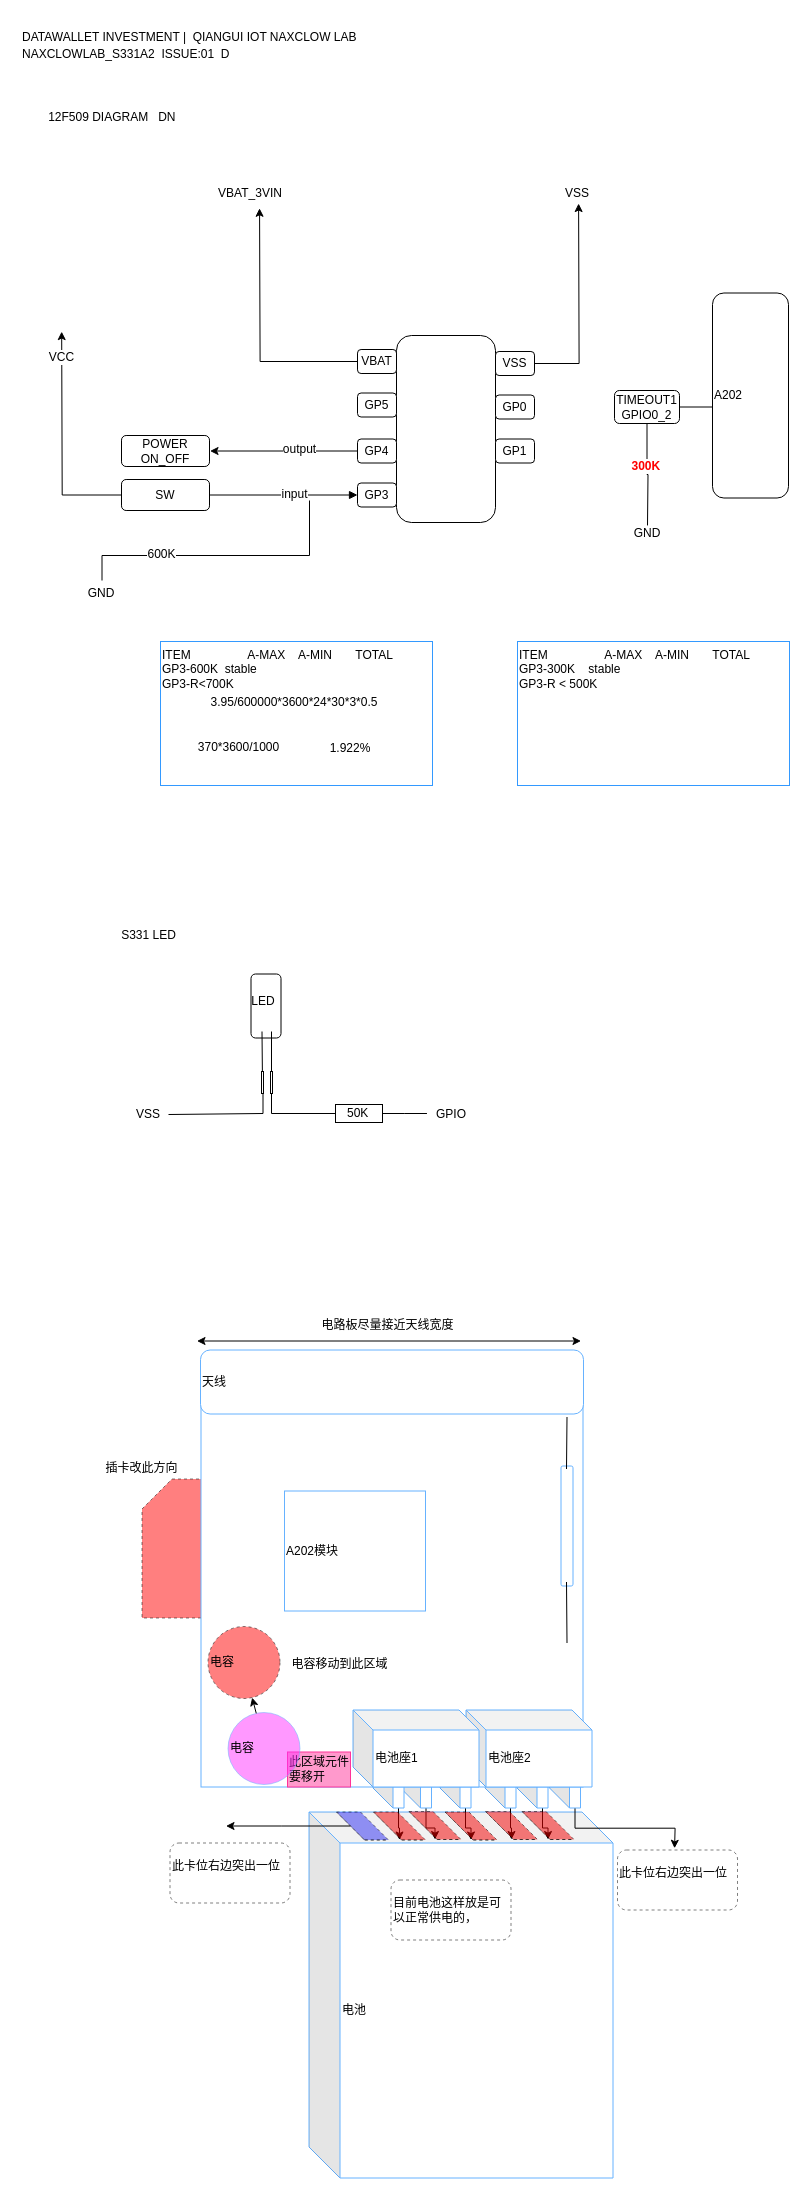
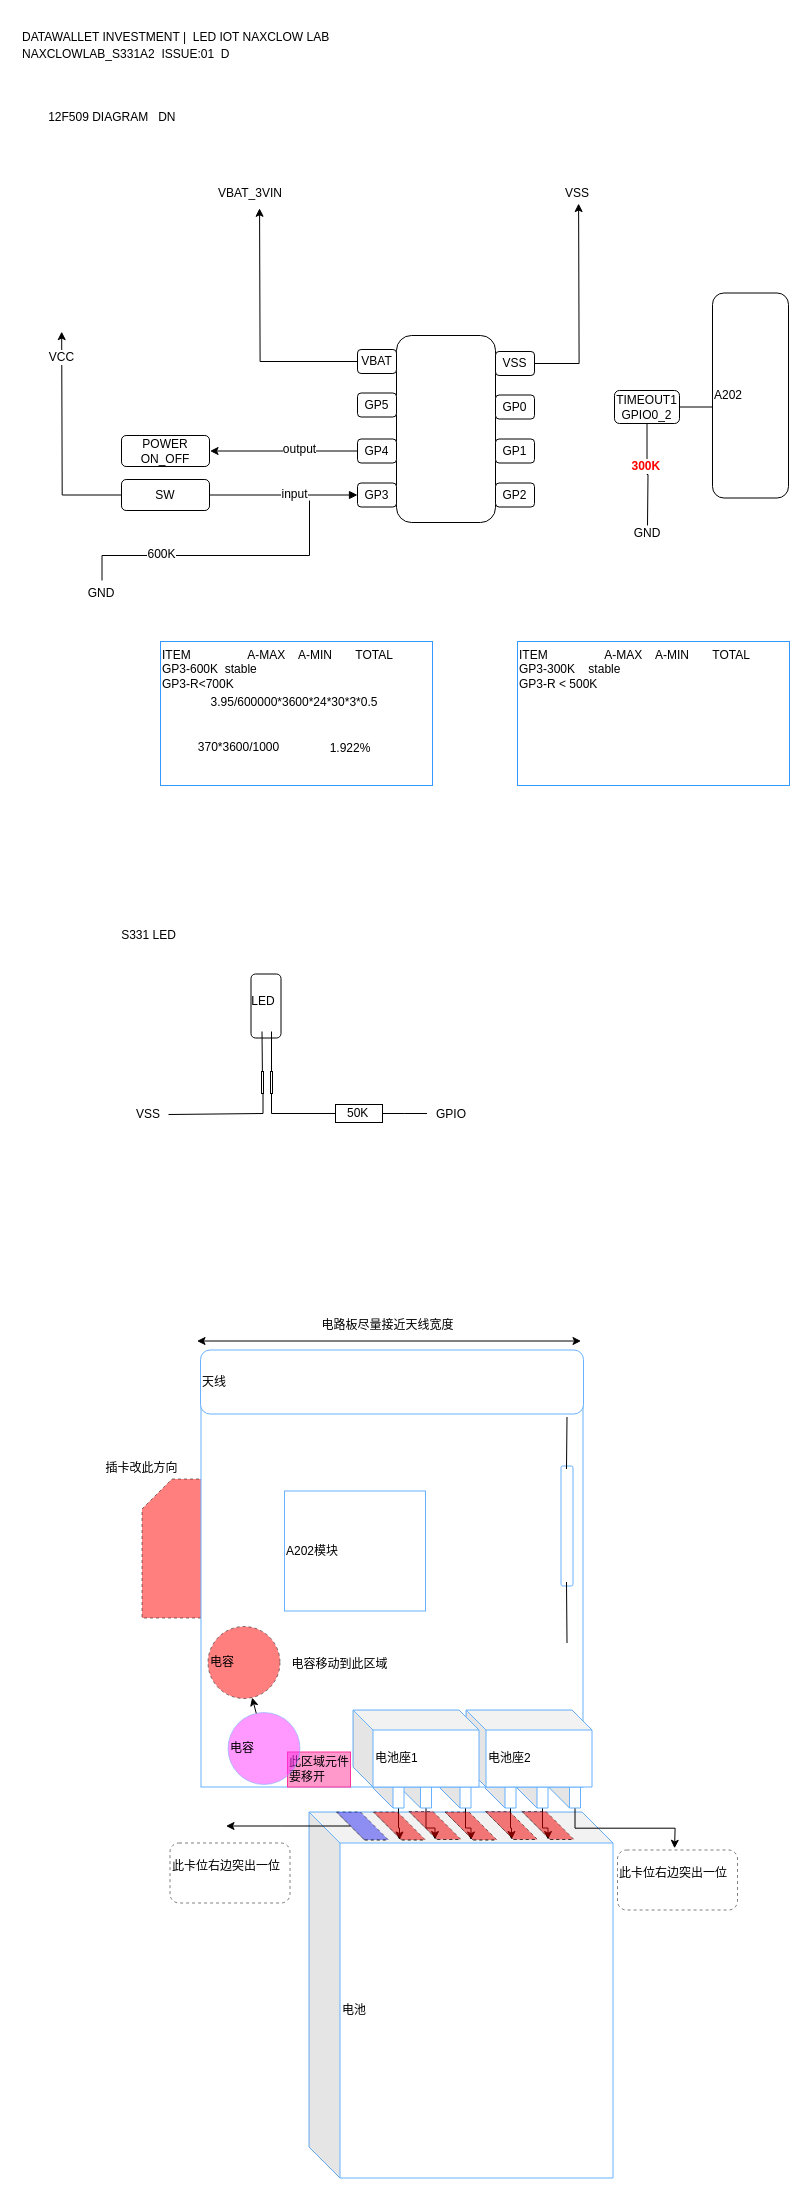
(173, 38) -> (159, 38)
none -> (515, 495)
(451, 1910) -> none
